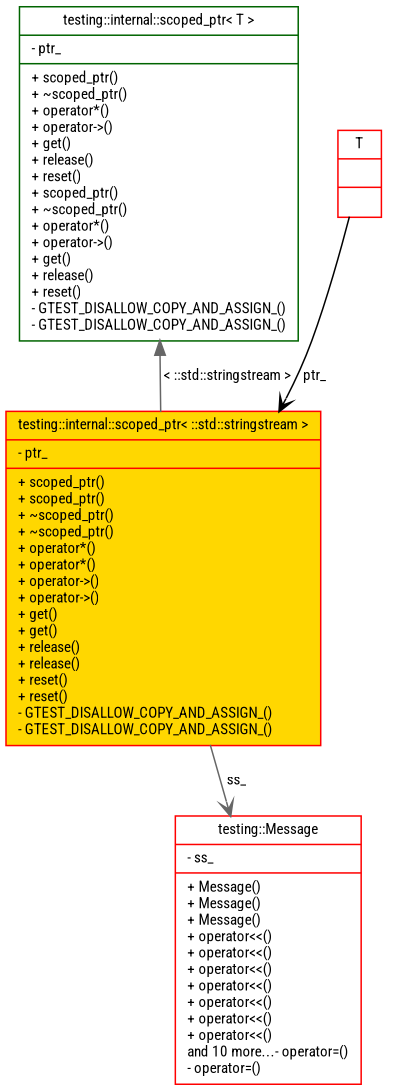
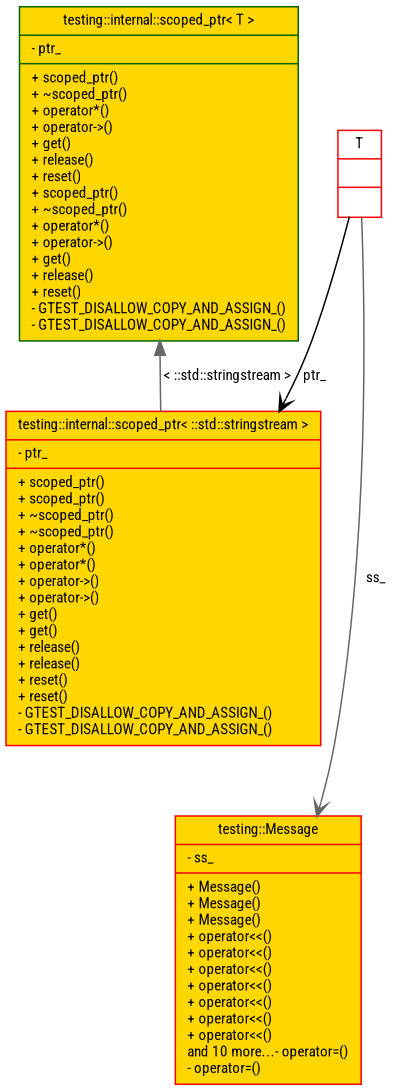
(159, 174) -> (159, 174)
(218, 773) -> (360, 511)
(268, 950) -> (268, 950)
